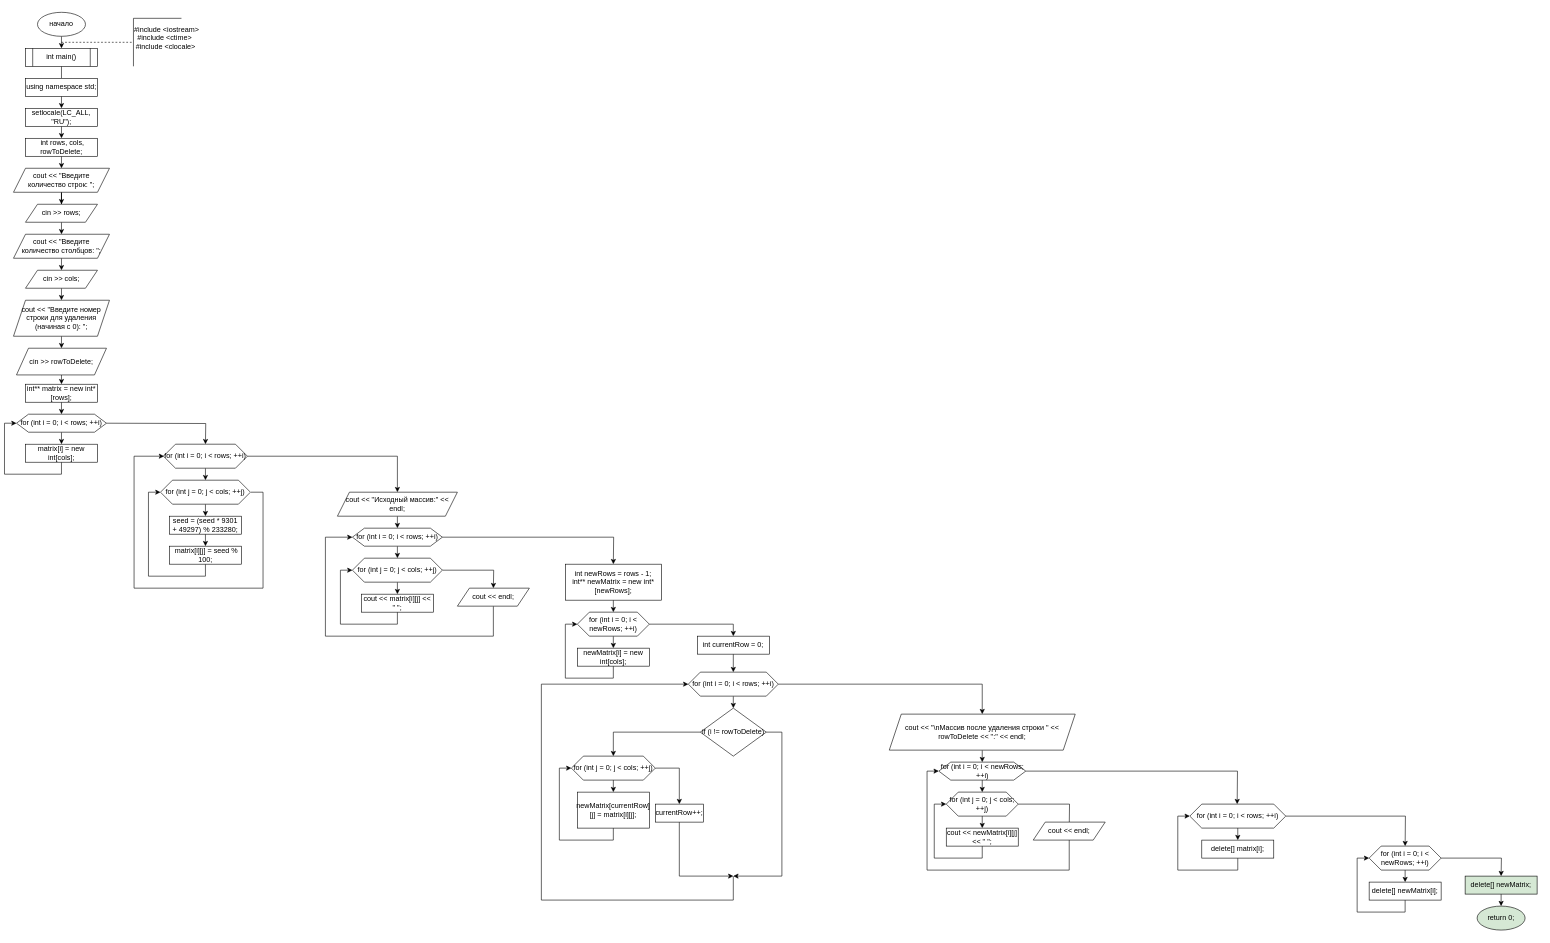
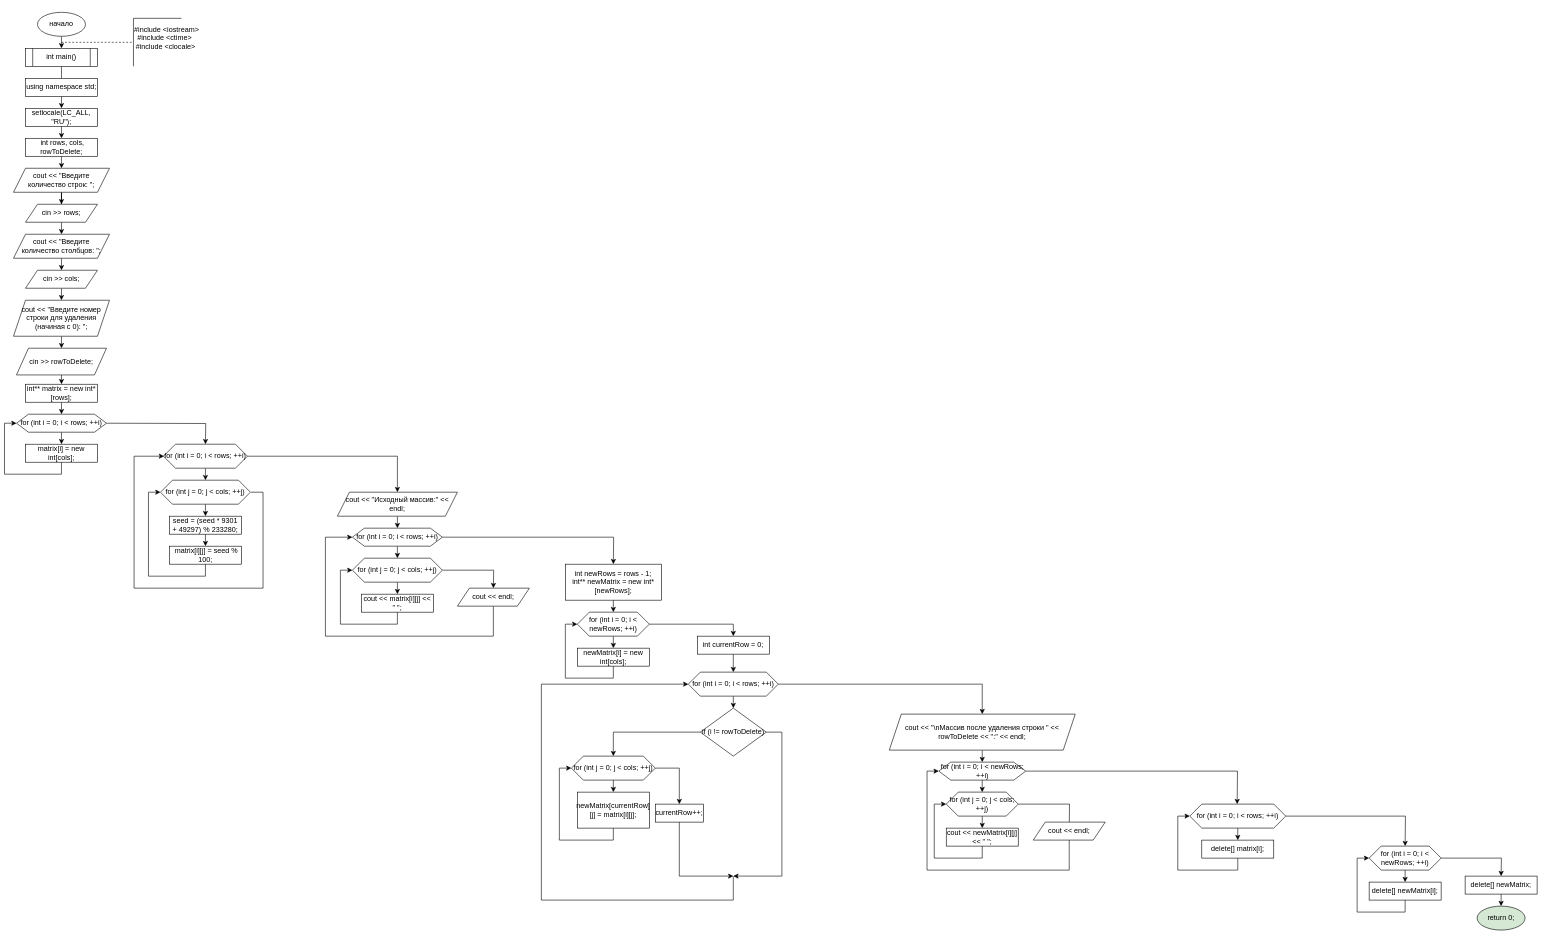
(1502, 885) -> (1502, 885)
